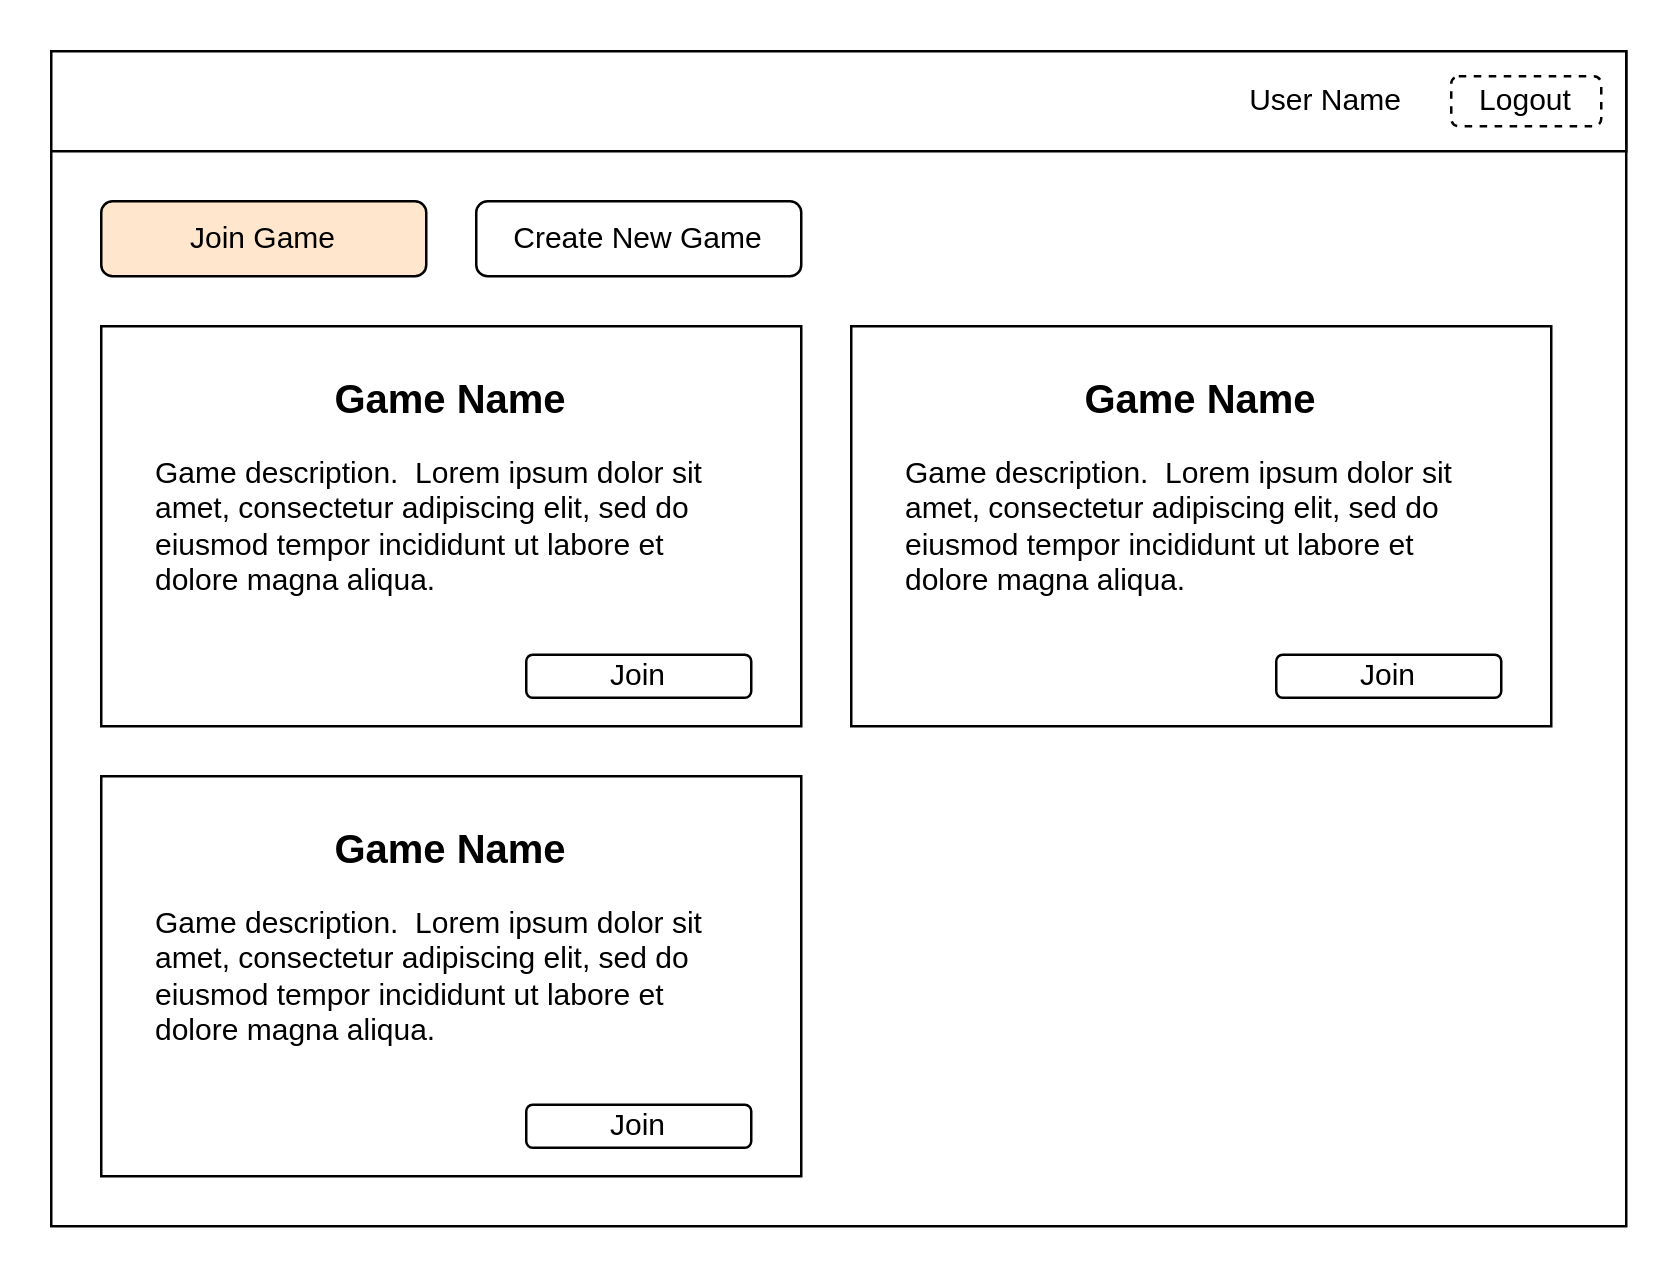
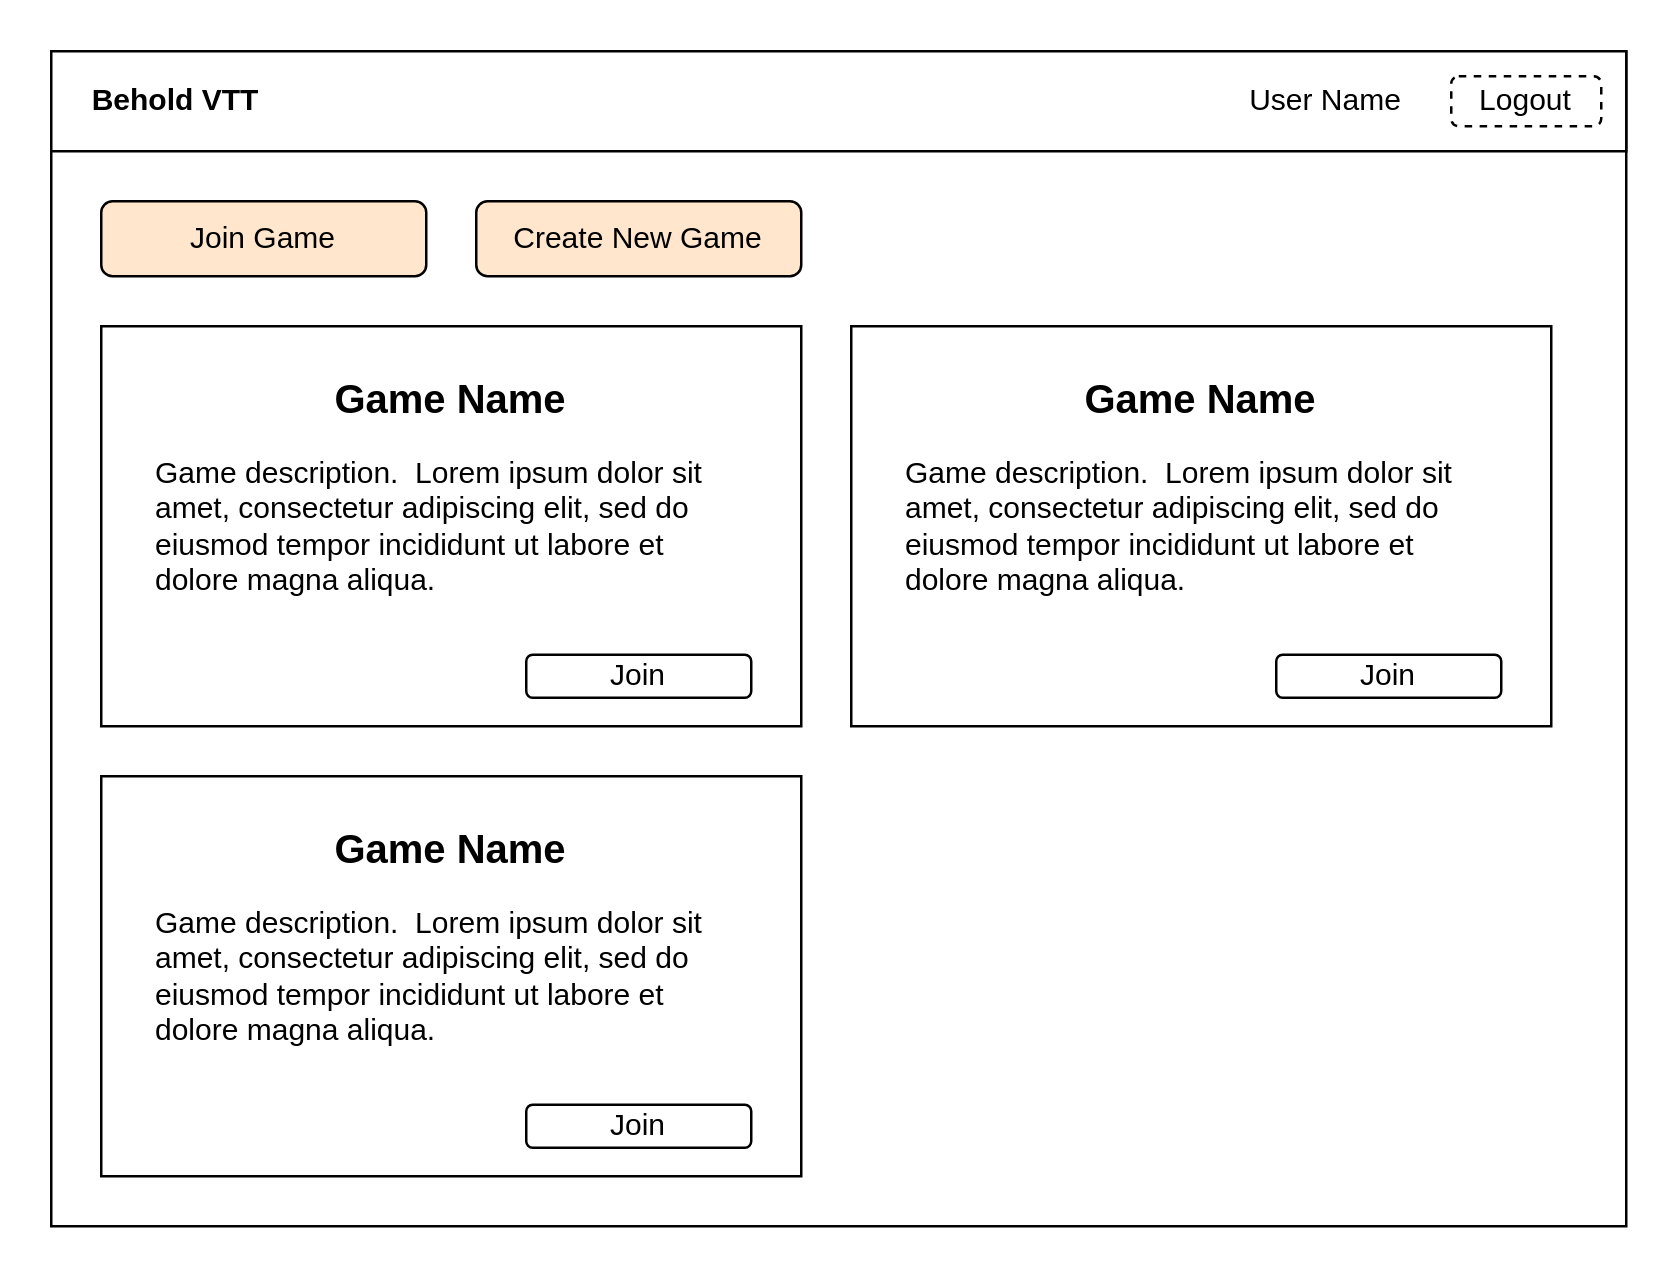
none -> (176, 101)
(639, 239) -> (639, 239)
